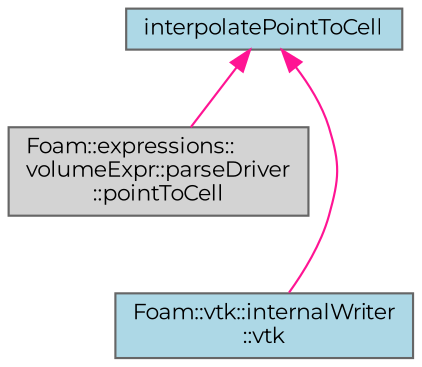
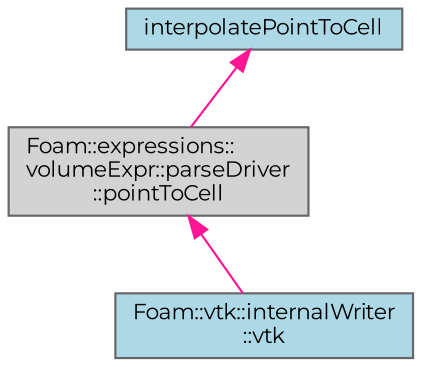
(337, 181) -> (222, 264)
